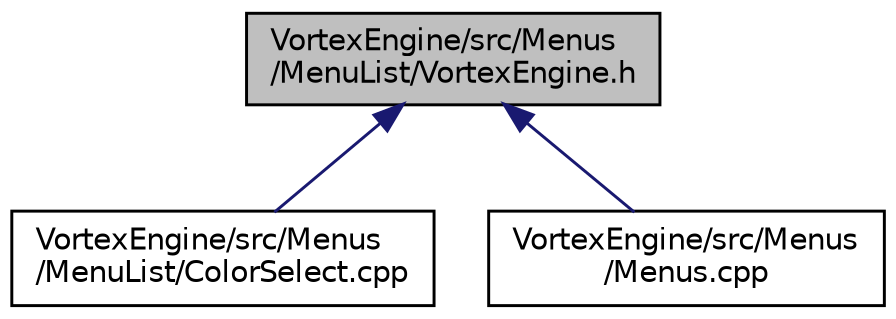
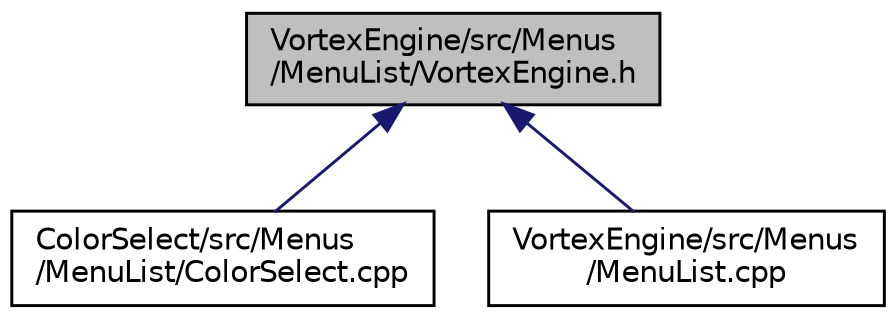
(223, 258) -> (223, 258)
(687, 258) -> (687, 258)
